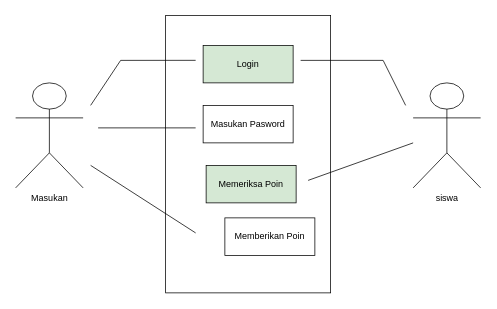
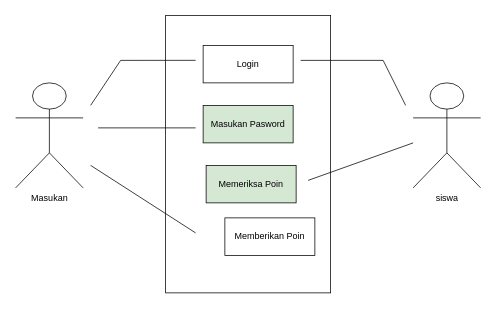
(248, 64) -> (248, 64)
(248, 124) -> (248, 124)
